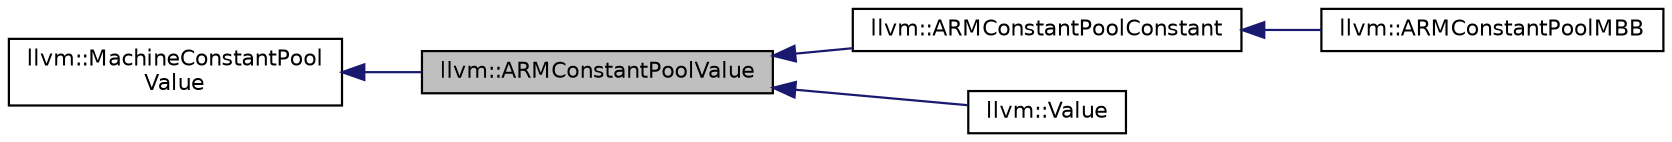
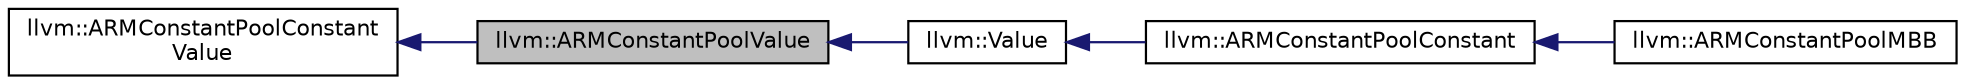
(824, 51) -> (1117, 42)
(175, 72) -> (203, 42)
